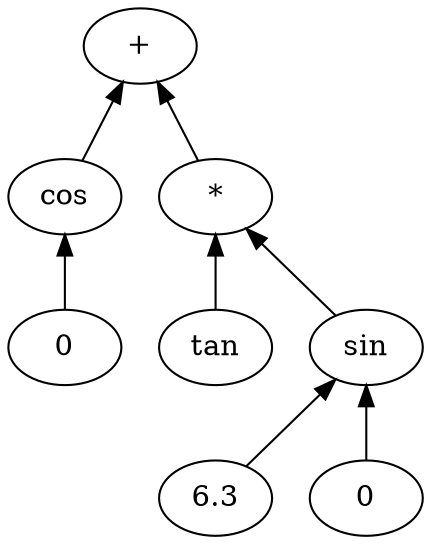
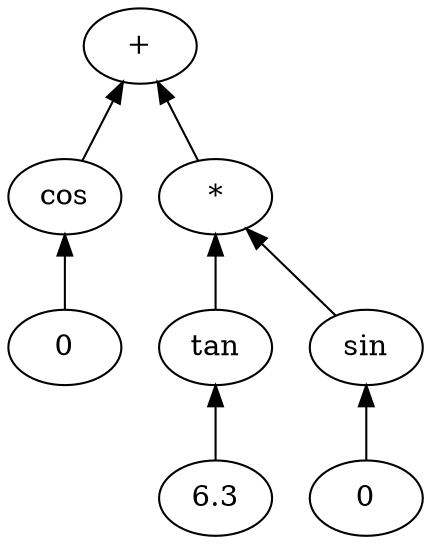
(283, 430) -> (216, 433)
